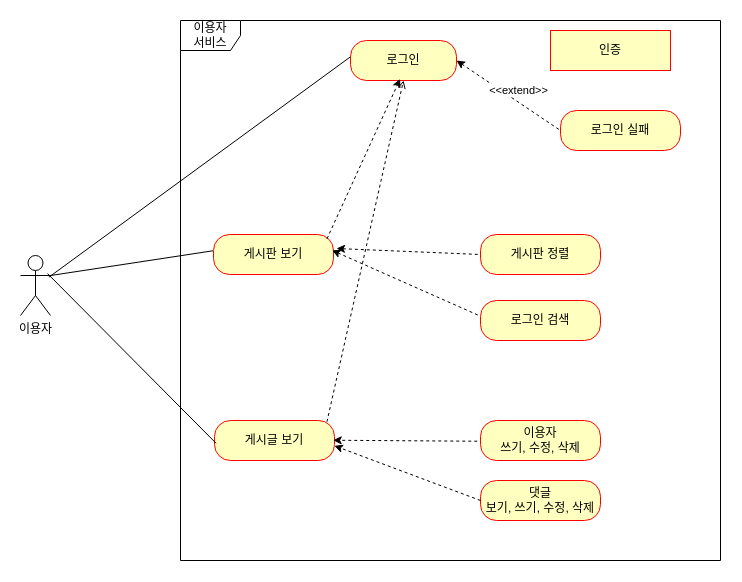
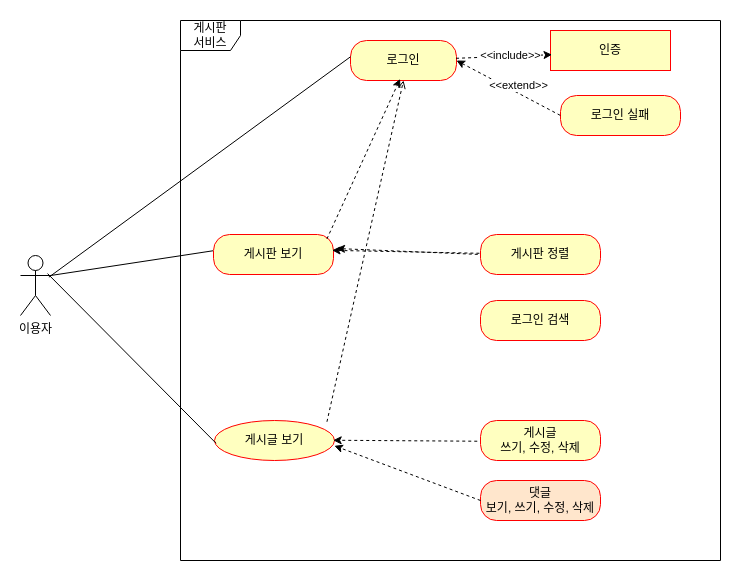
(211, 36) -> (211, 36)
none -> (500, 57)
(621, 131) -> (621, 116)
(407, 284) -> (374, 251)
(275, 441) -> (275, 441)
(541, 441) -> (541, 441)
(541, 501) -> (541, 501)
